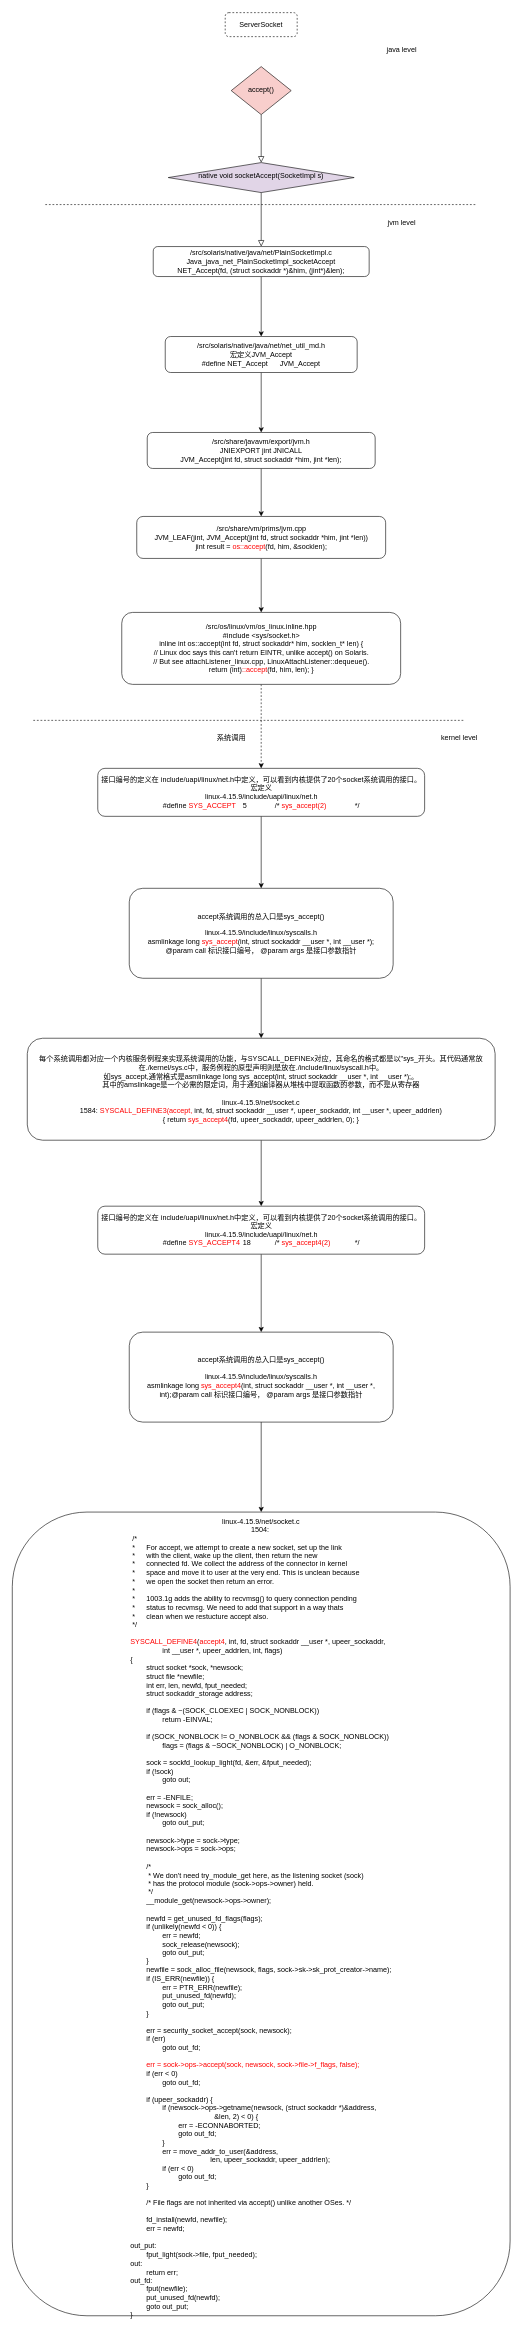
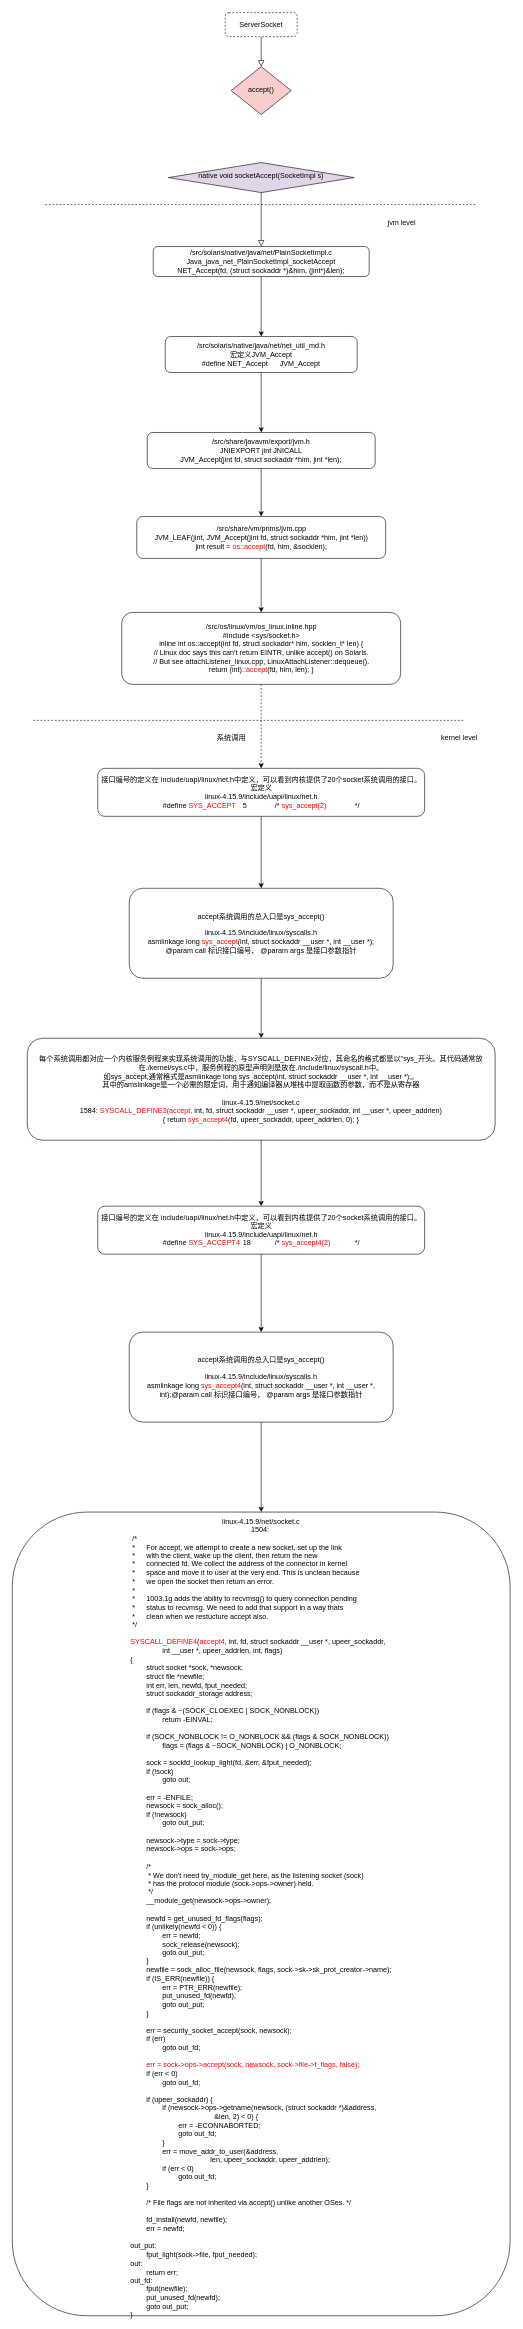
none -> (261, 48)
(402, 50) -> none
(261, 135) -> none
